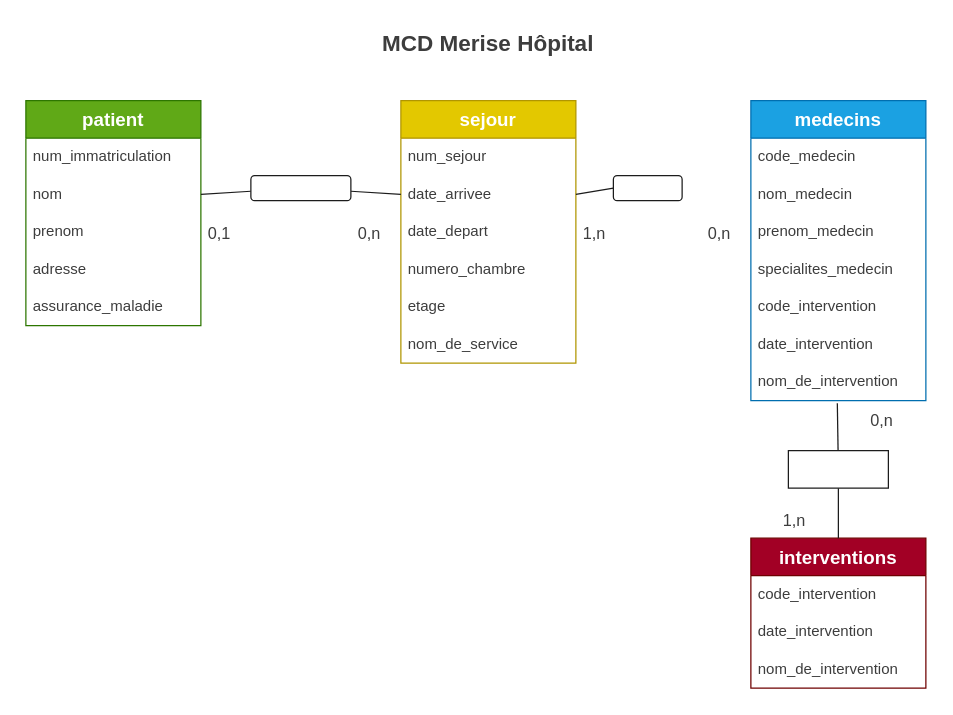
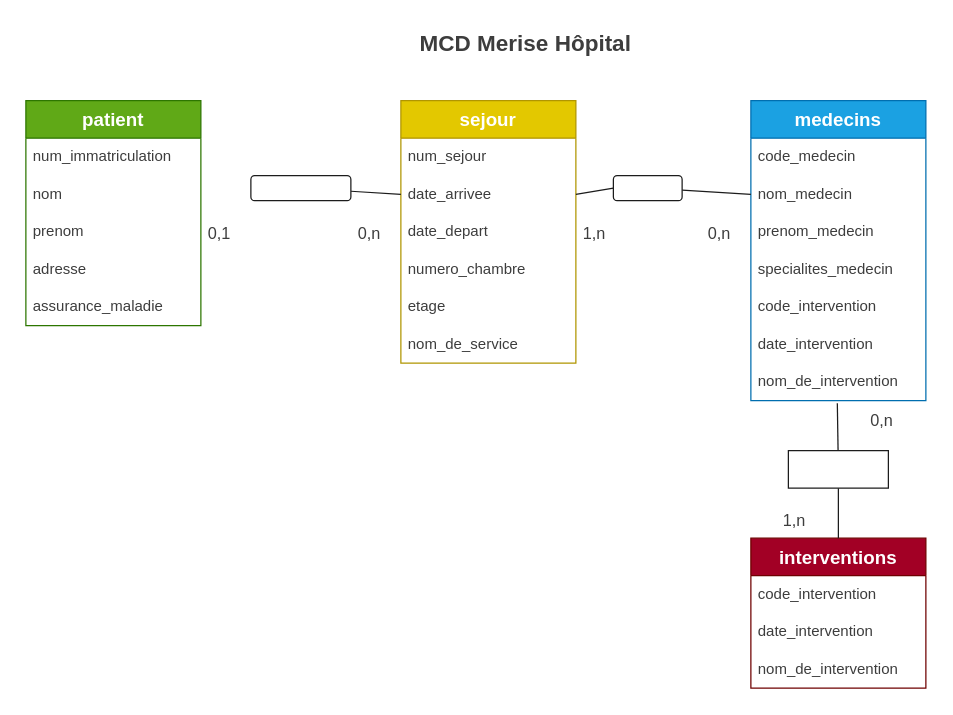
(488, 44) -> (526, 44)
none -> (714, 192)
(227, 193) -> none
